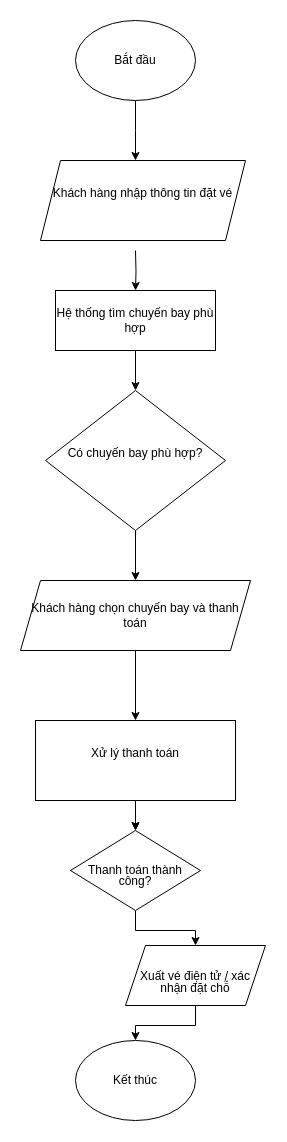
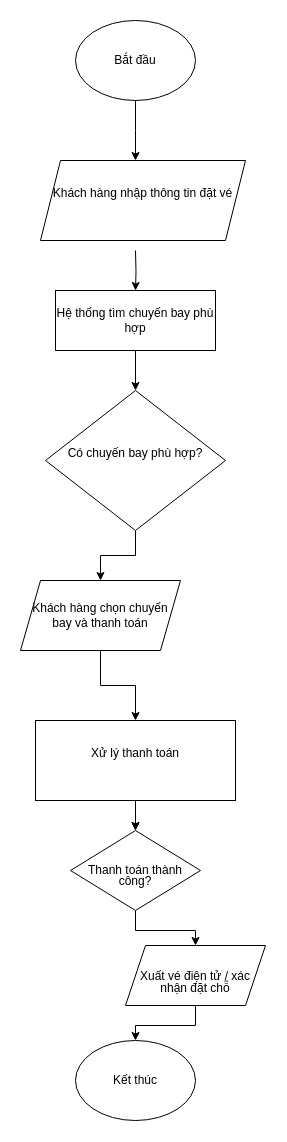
(136, 616) -> (101, 616)
